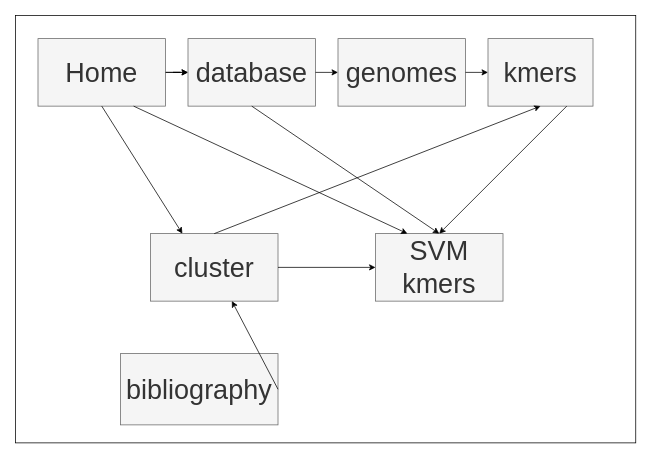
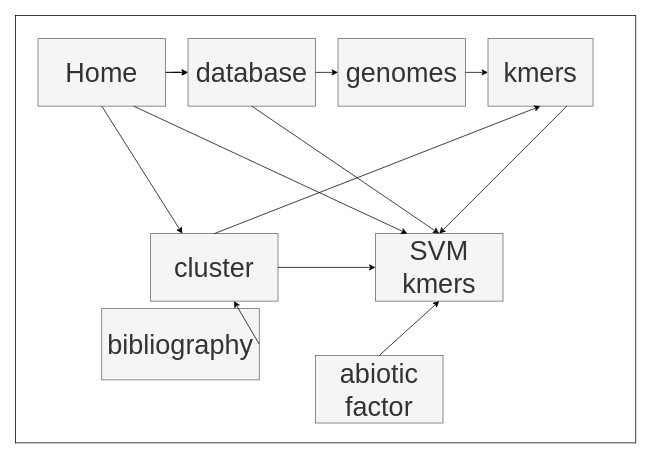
none -> (407, 330)
(199, 389) -> (180, 344)
none -> (379, 389)
